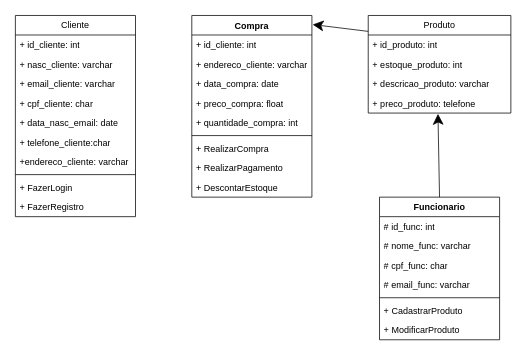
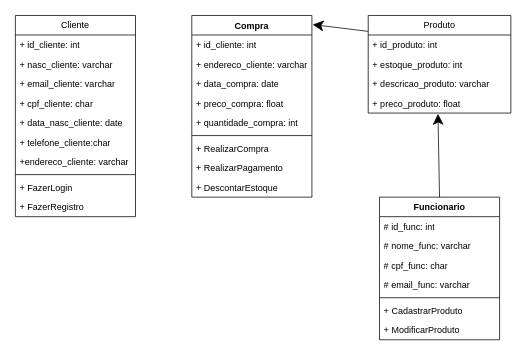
(431, 104) -> (423, 104)
(72, 124) -> (76, 129)
